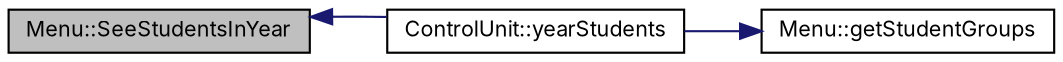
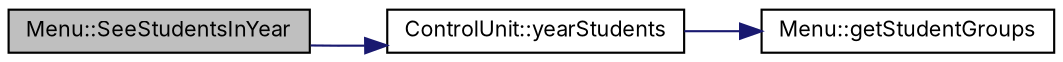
(360, 17) -> (338, 46)
